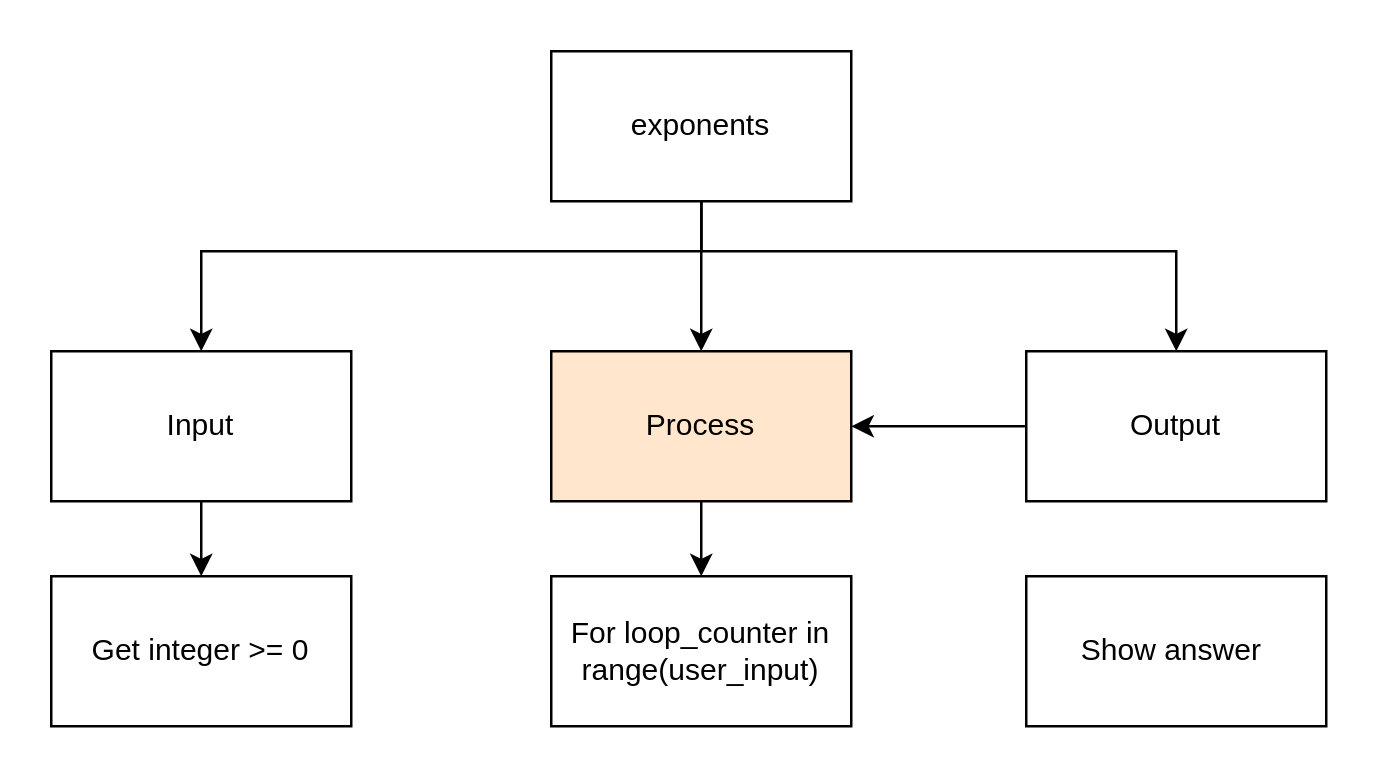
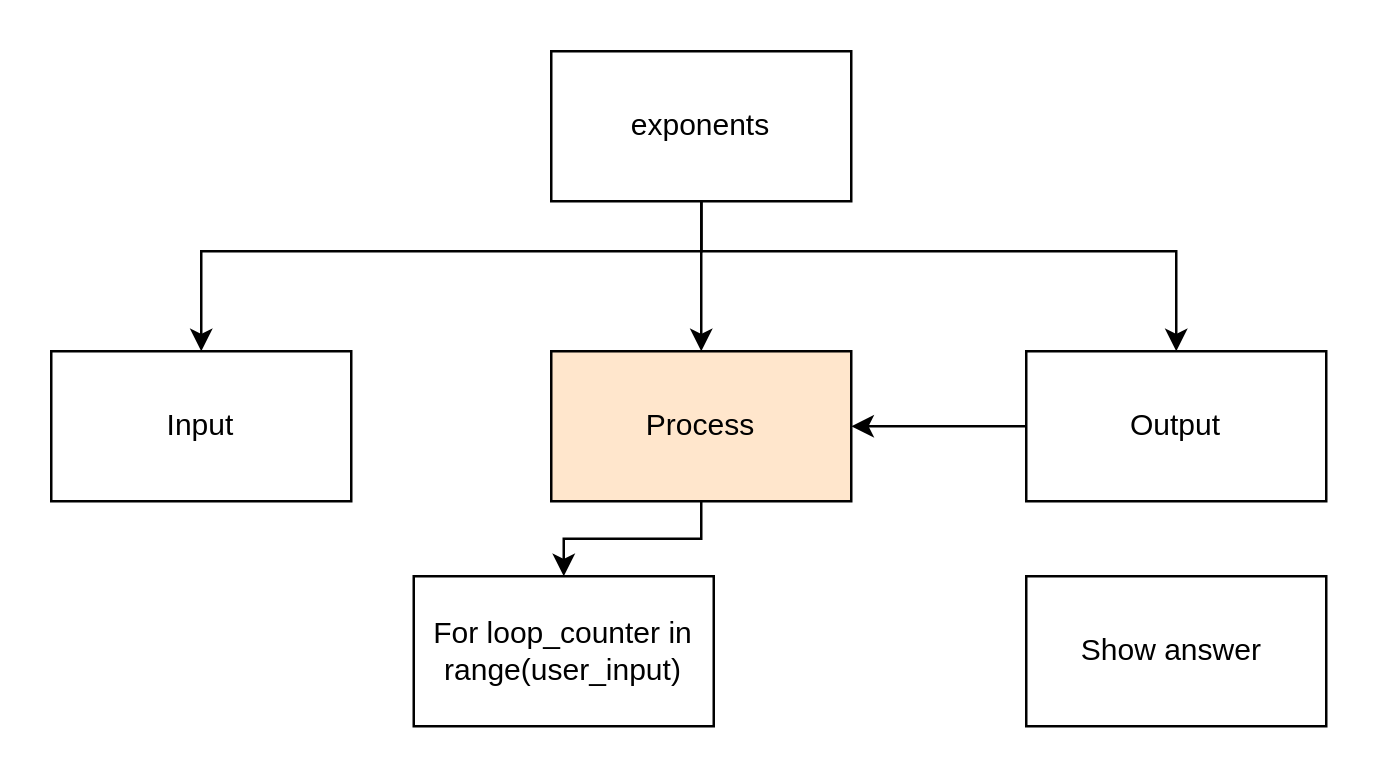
(201, 530) -> none
(201, 651) -> none
(701, 651) -> (564, 651)
